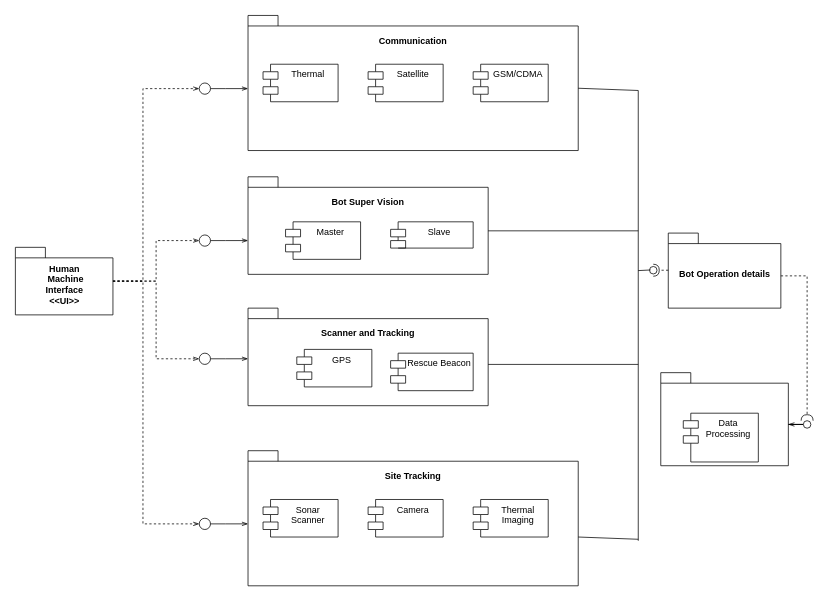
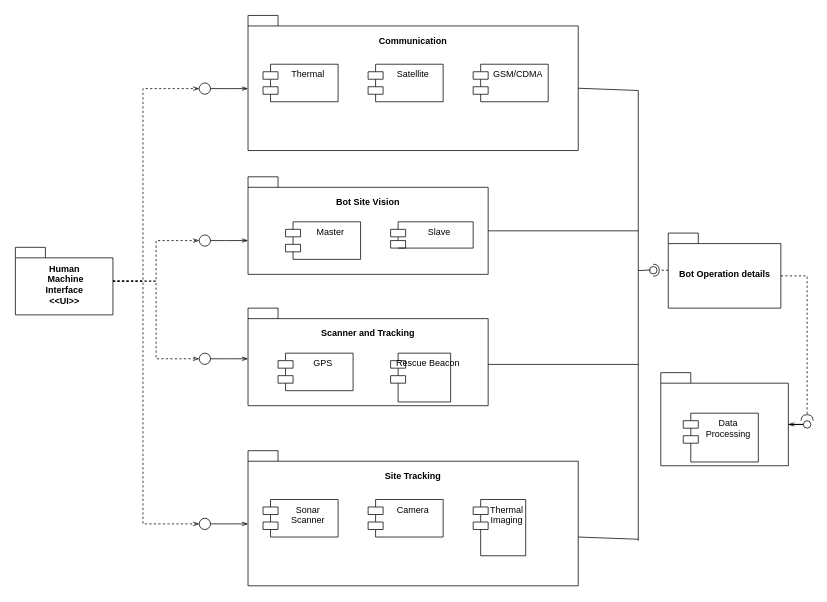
(368, 202) -> (368, 202)
(334, 368) -> (315, 372)
(432, 372) -> (420, 377)
(510, 518) -> (499, 527)
